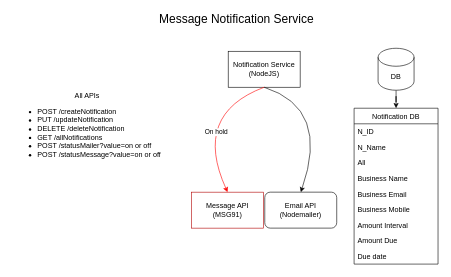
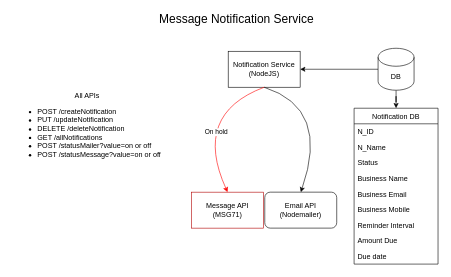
none -> (305, 69)
(362, 163) -> (370, 163)
(228, 210) -> (228, 210)
(386, 226) -> (389, 226)
